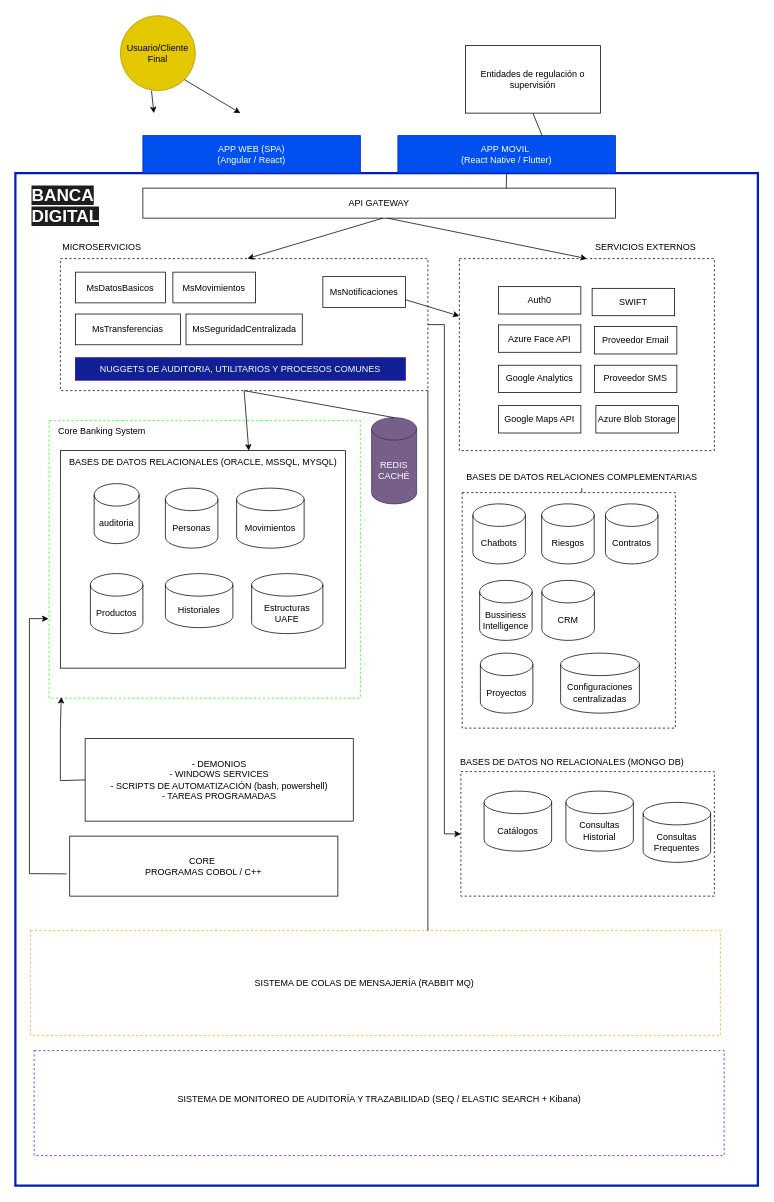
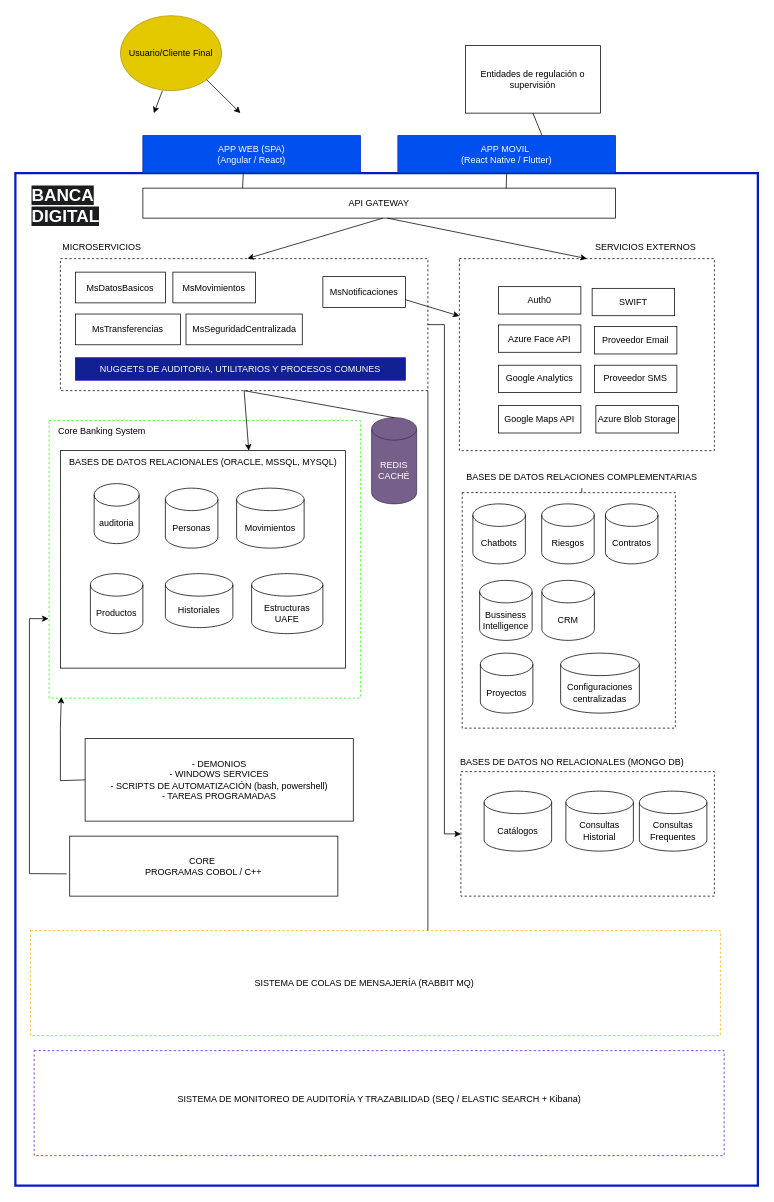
(158, 53) -> (171, 53)
none -> (243, 180)
(677, 832) -> (673, 821)
